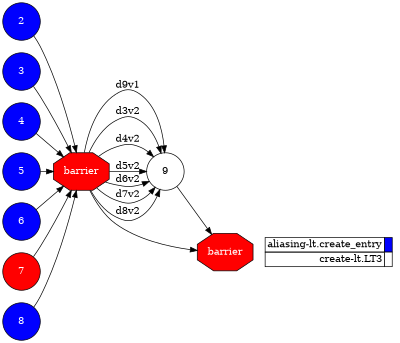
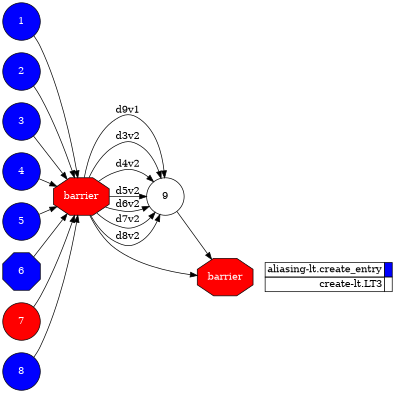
none -> (22, 22)
(22, 222) -> (22, 272)
